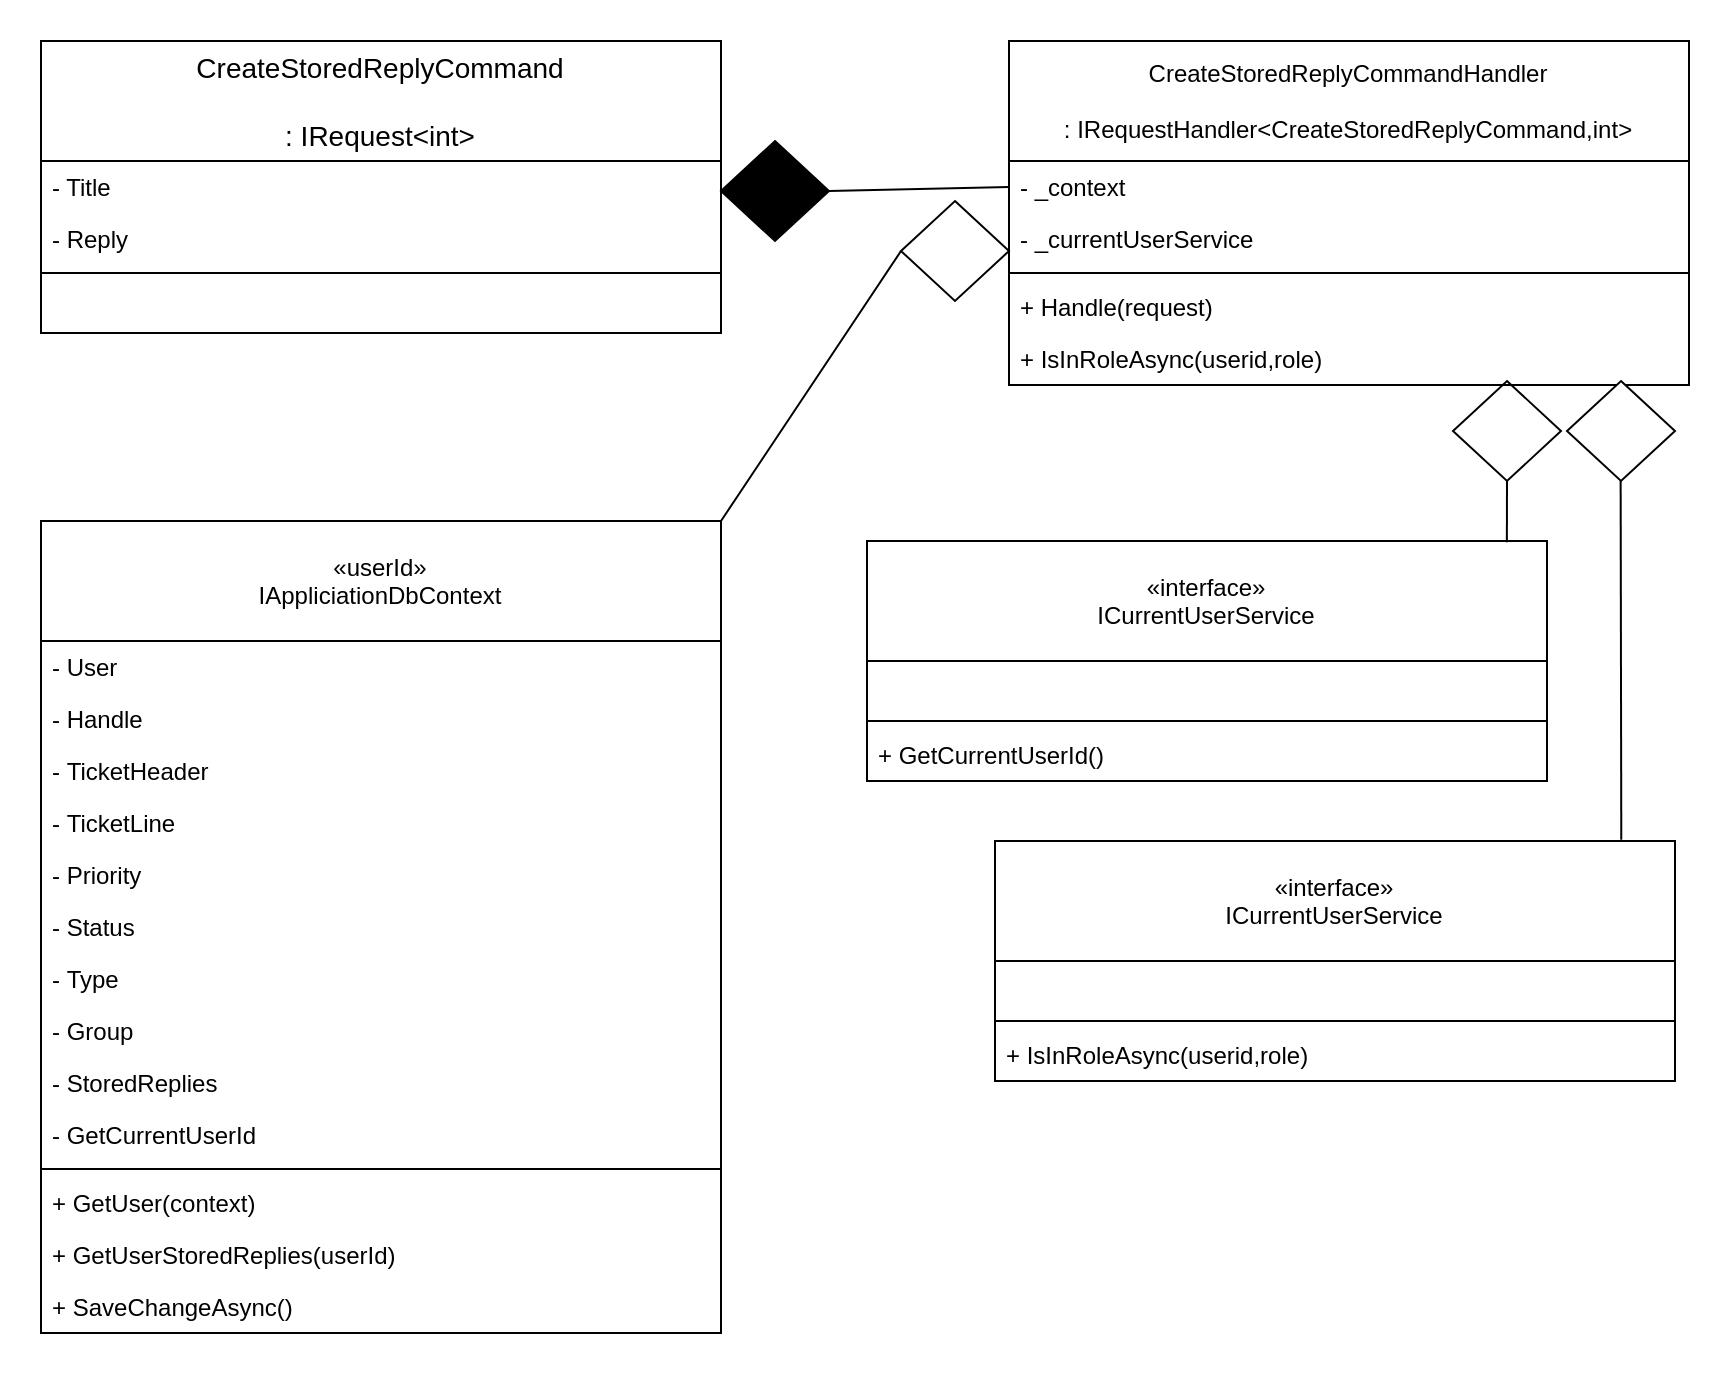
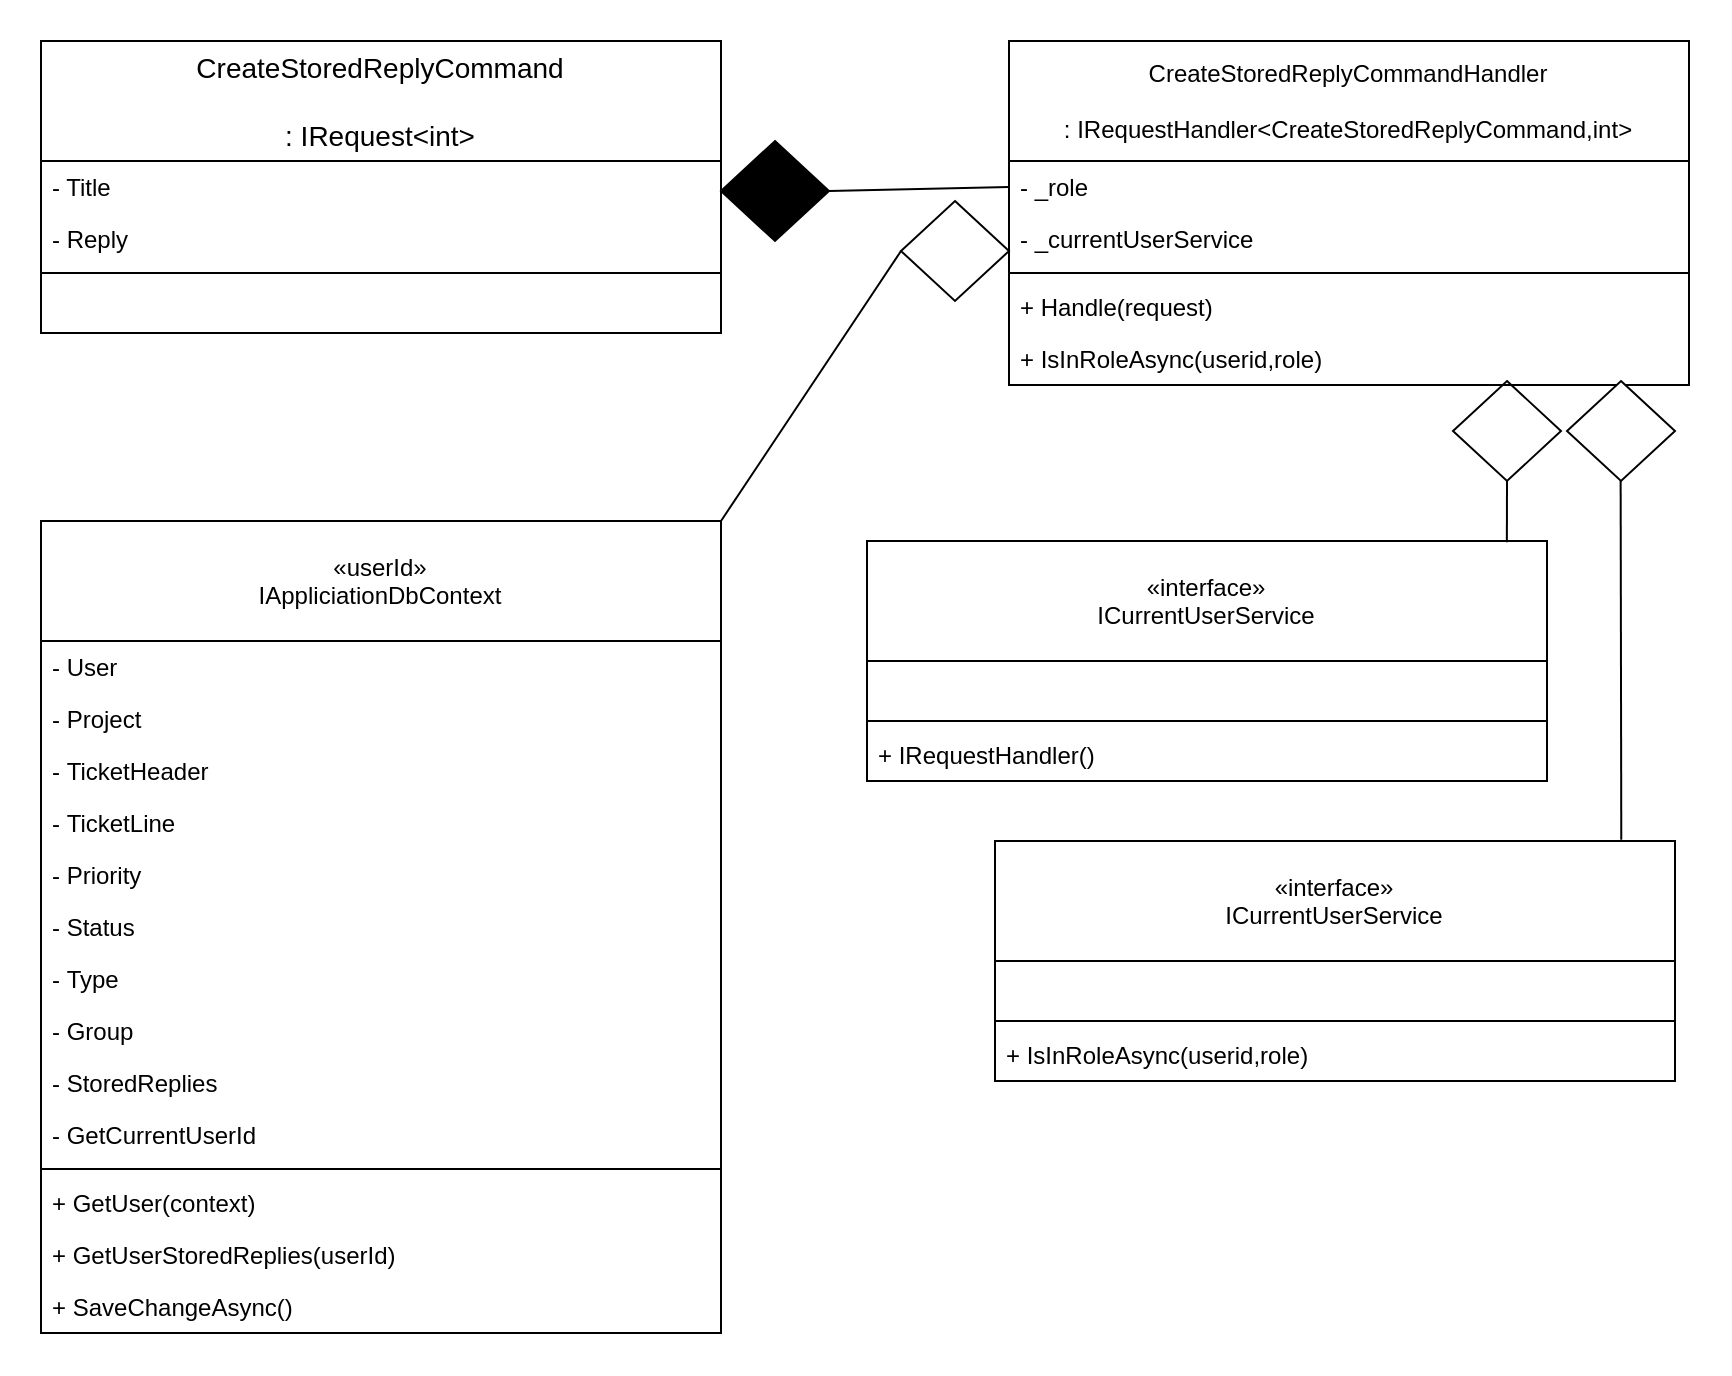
(1087, 188) -> (1064, 188)
(103, 720) -> (112, 720)
(1009, 756) -> (999, 756)
